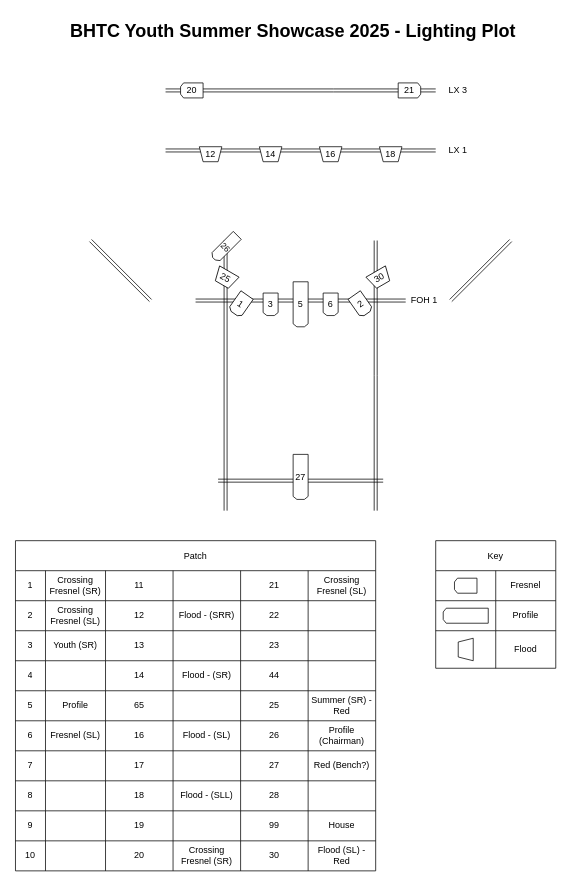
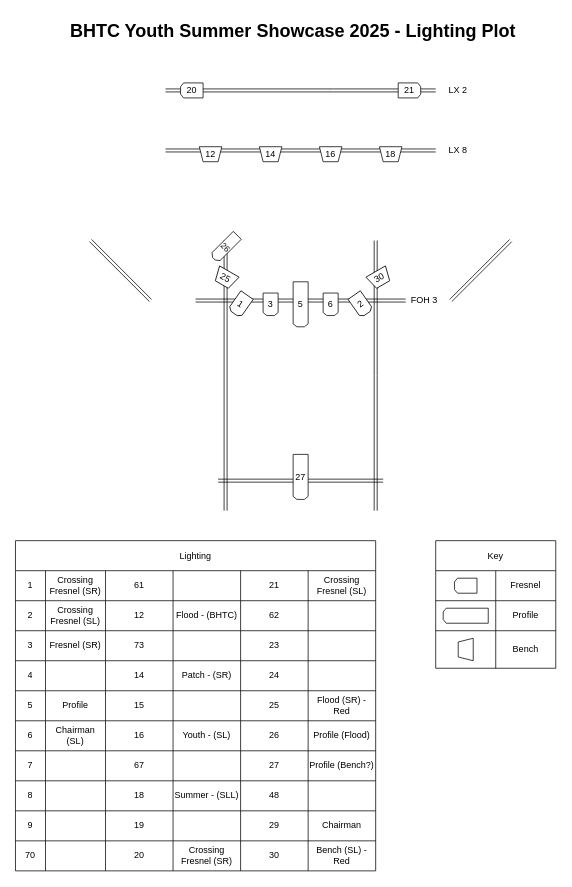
(458, 90) -> (458, 90)
(458, 150) -> (458, 150)
(424, 300) -> (424, 300)
(195, 556) -> (195, 556)
(139, 585) -> (139, 585)
(207, 615) -> (207, 615)
(274, 615) -> (274, 615)
(75, 645) -> (75, 645)
(139, 645) -> (139, 645)
(525, 649) -> (525, 649)
(207, 675) -> (207, 675)
(274, 675) -> (274, 675)
(139, 705) -> (139, 705)
(342, 705) -> (342, 705)
(75, 735) -> (75, 735)
(207, 735) -> (207, 735)
(342, 735) -> (342, 735)
(139, 765) -> (139, 765)
(342, 765) -> (342, 765)
(207, 795) -> (207, 795)
(274, 795) -> (274, 795)
(274, 825) -> (274, 825)
(342, 825) -> (342, 825)
(30, 855) -> (30, 855)
(342, 855) -> (342, 855)
